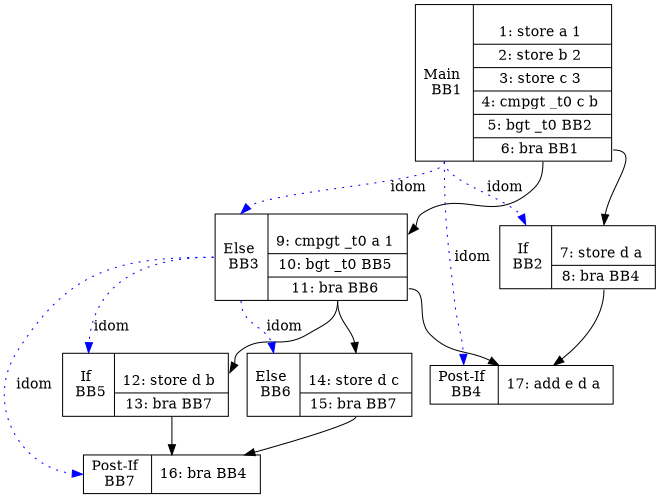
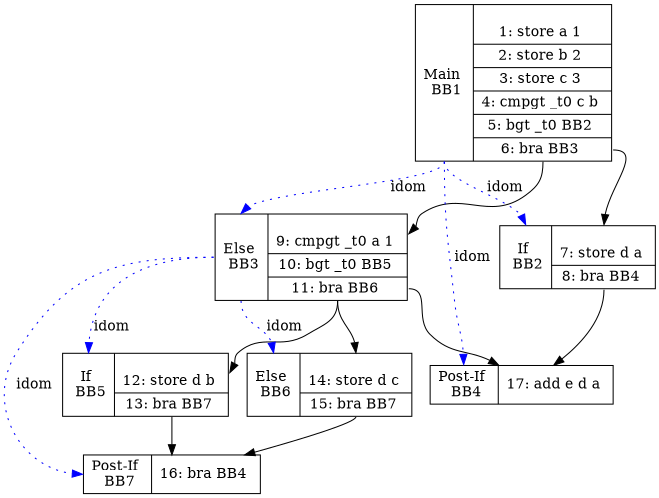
(542, 149) -> (542, 149)
